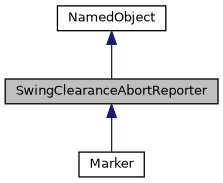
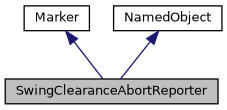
(112, 135) -> (88, 60)
